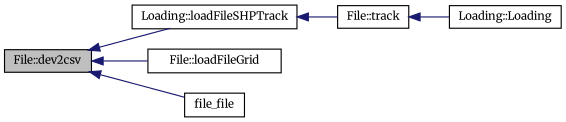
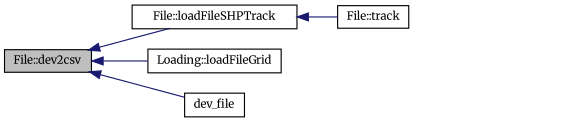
(215, 17) -> (215, 17)
(505, 17) -> none
(215, 61) -> (215, 61)
(215, 105) -> (215, 105)
